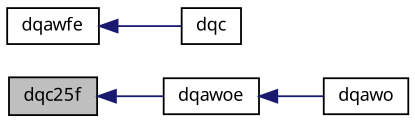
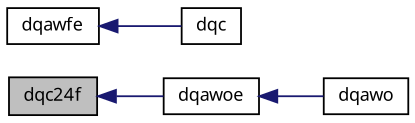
(53, 96) -> (53, 96)
